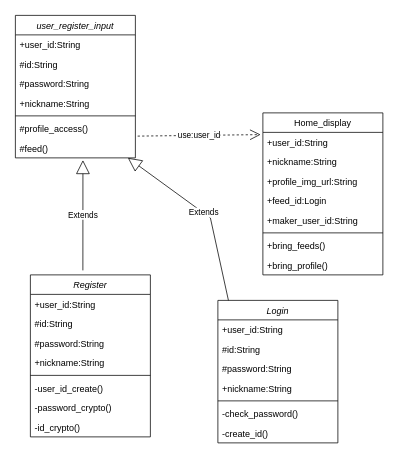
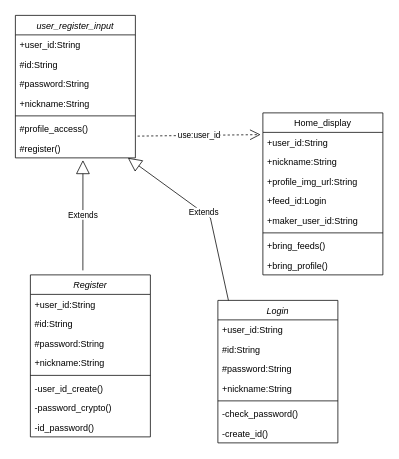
(37, 149) -> (46, 149)
(64, 428) -> (69, 428)
